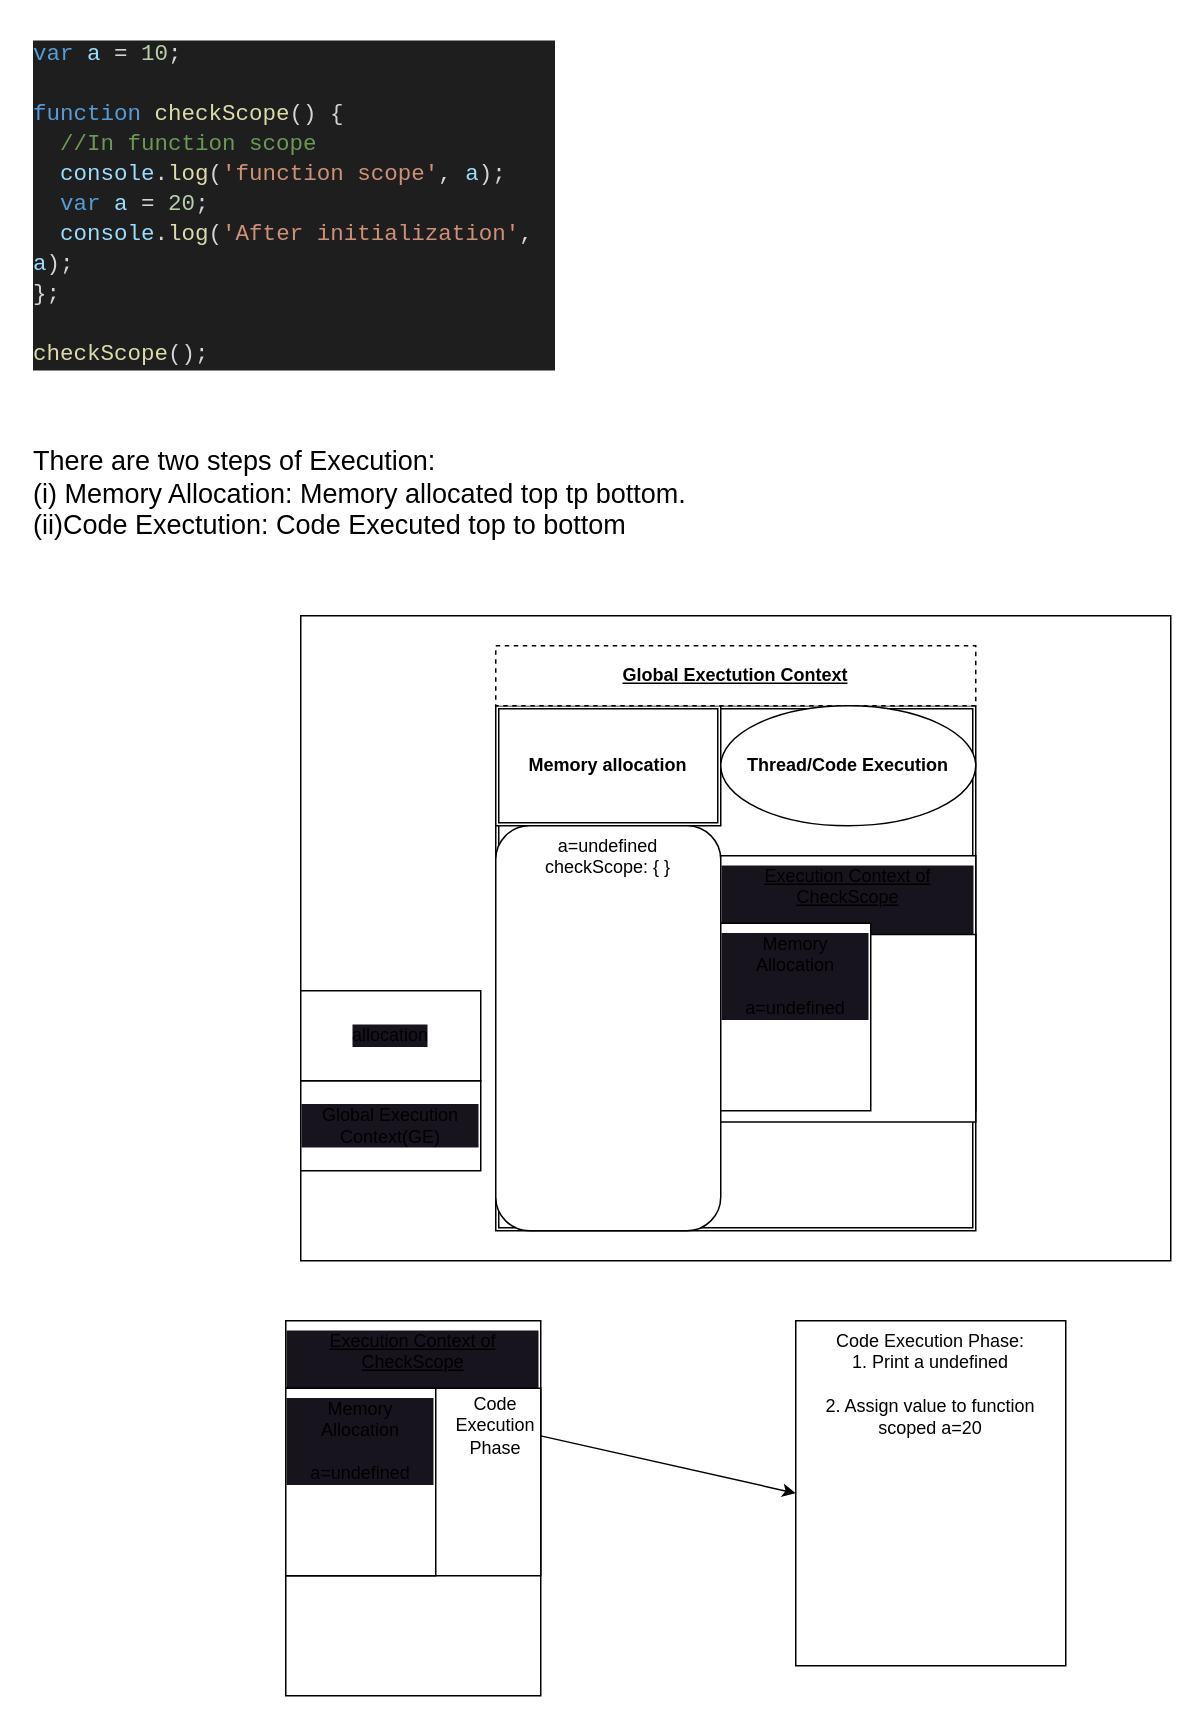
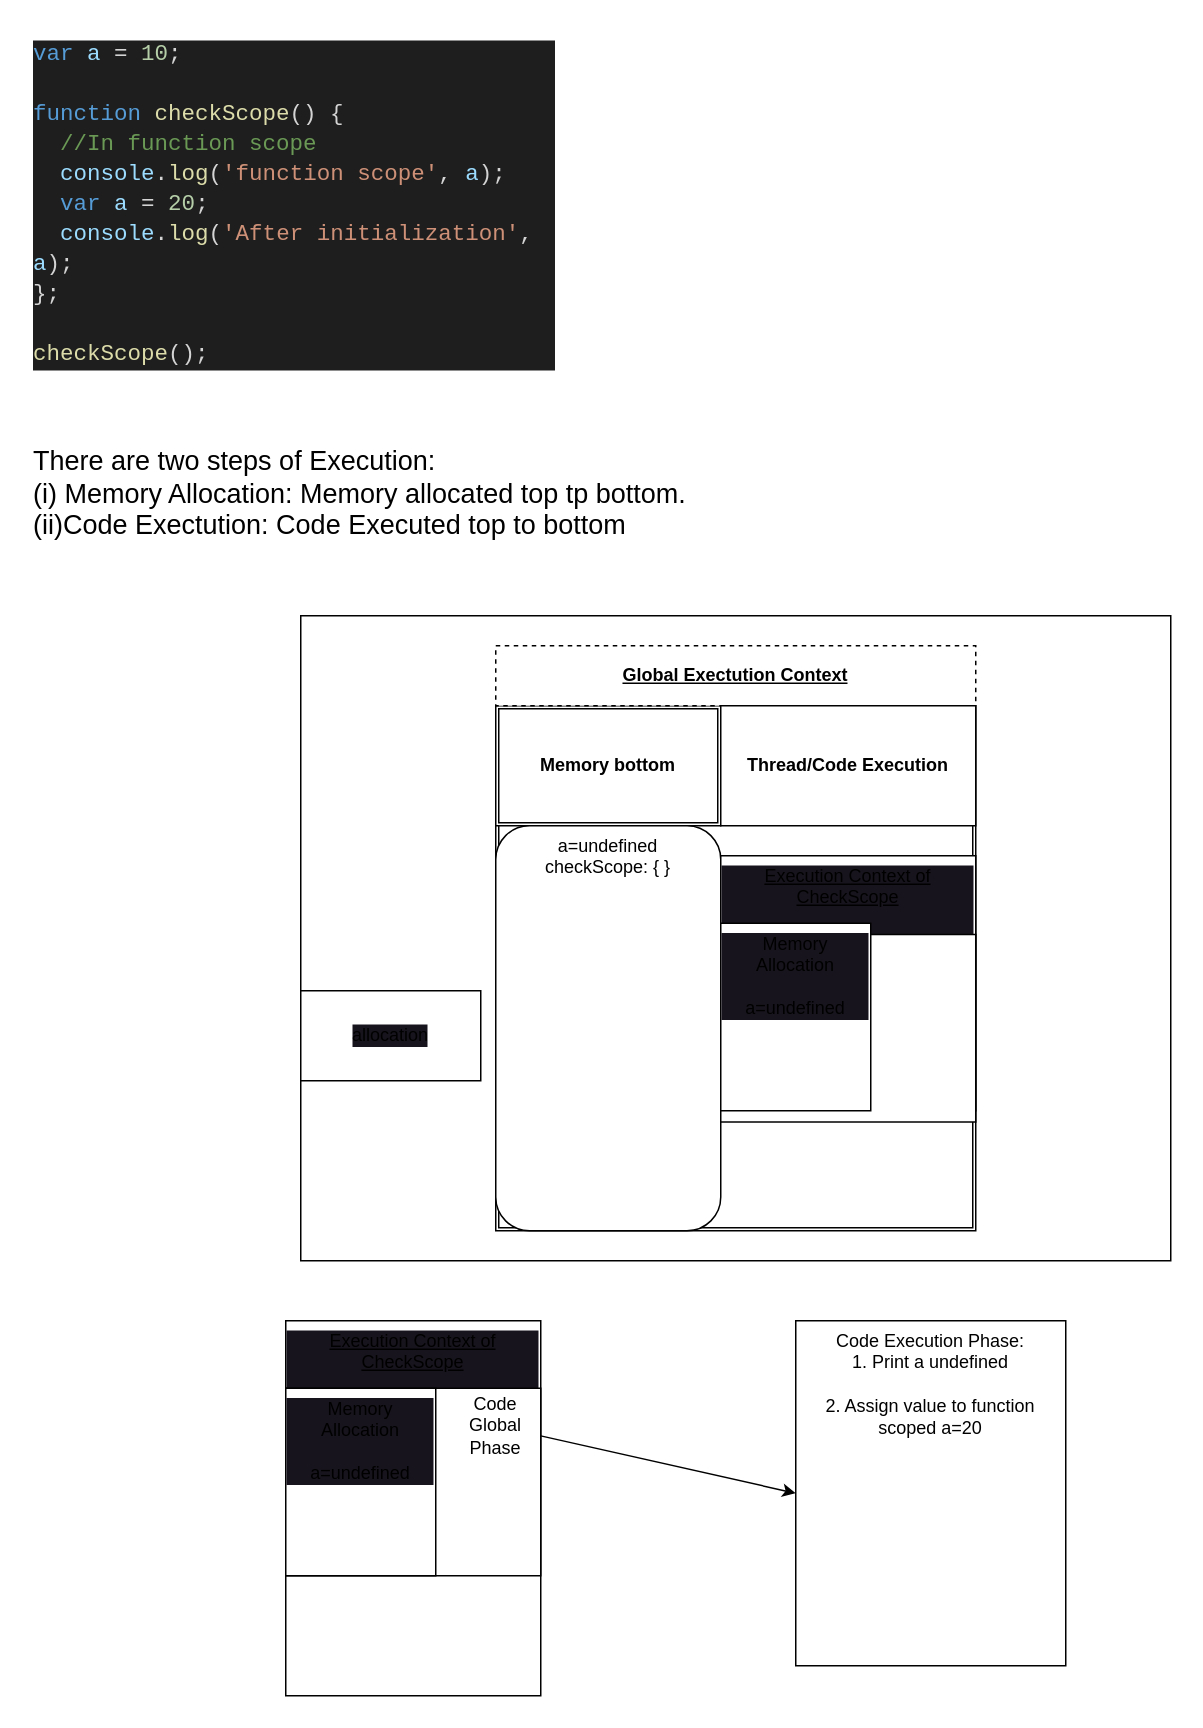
(608, 766) -> (608, 766)
(848, 766) -> (848, 766)
(391, 1126) -> none
(496, 1426) -> (496, 1426)
